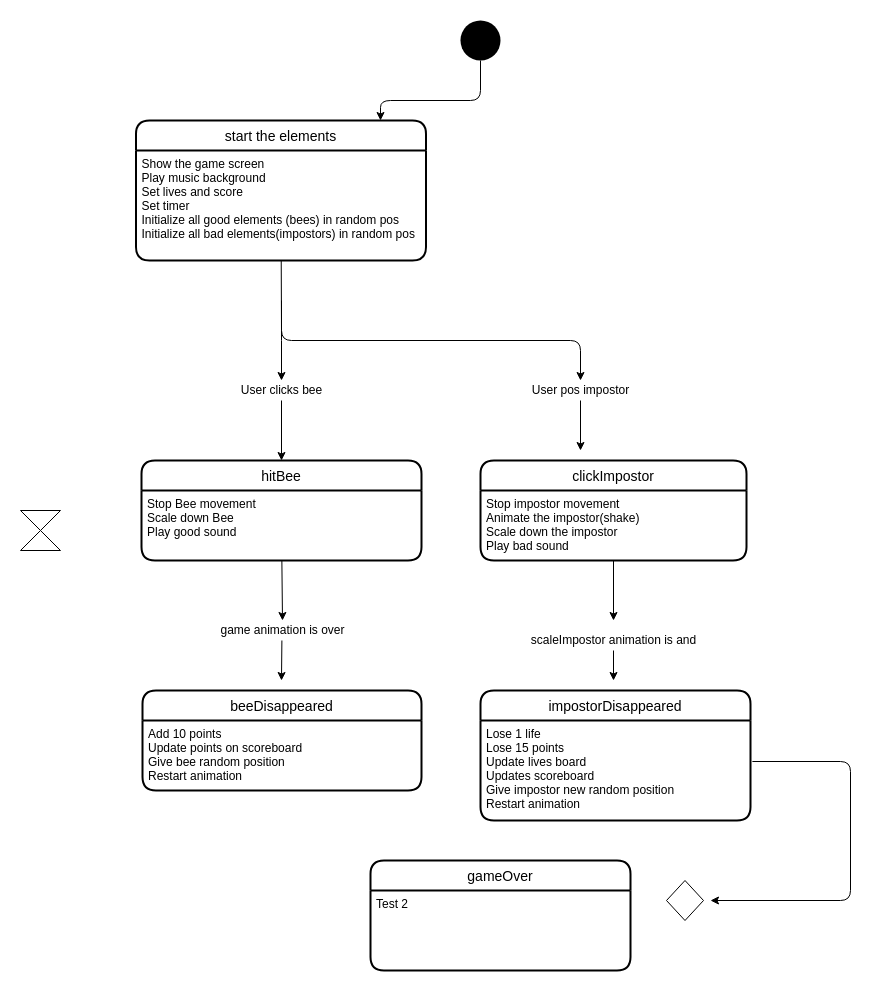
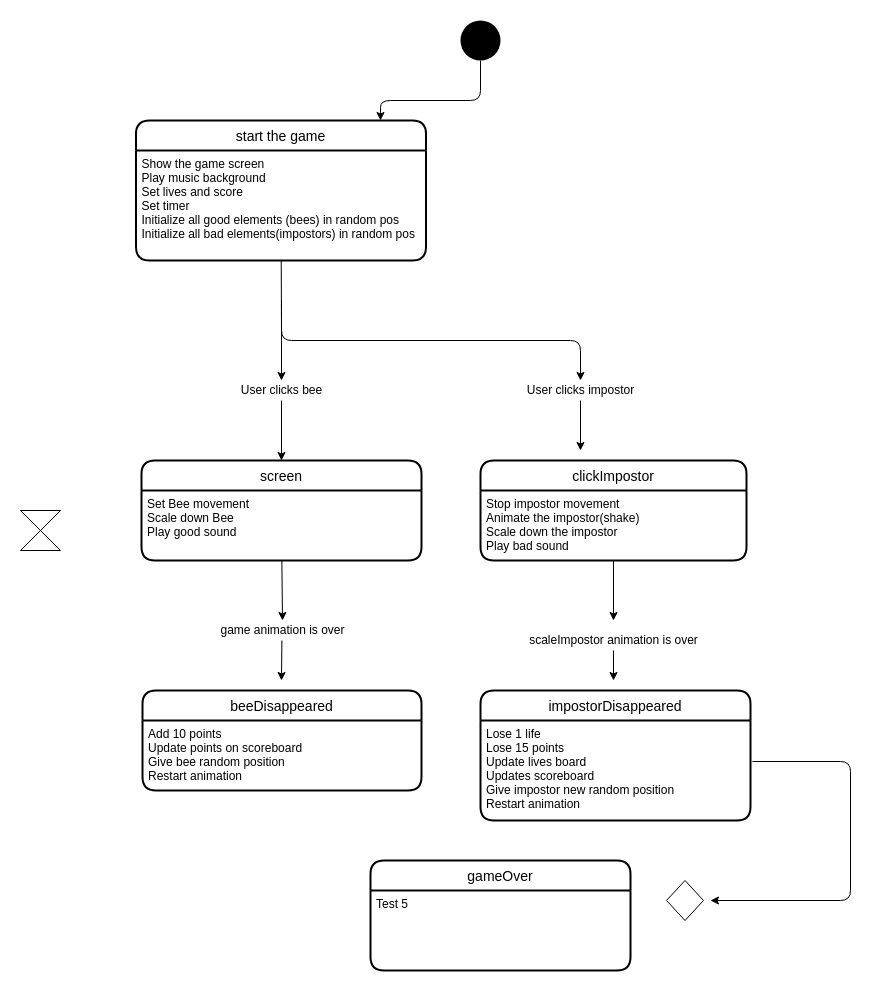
(281, 136) -> (281, 136)
(581, 391) -> (581, 391)
(281, 476) -> (281, 476)
(201, 504) -> (198, 504)
(614, 641) -> (614, 641)
(395, 904) -> (395, 904)
